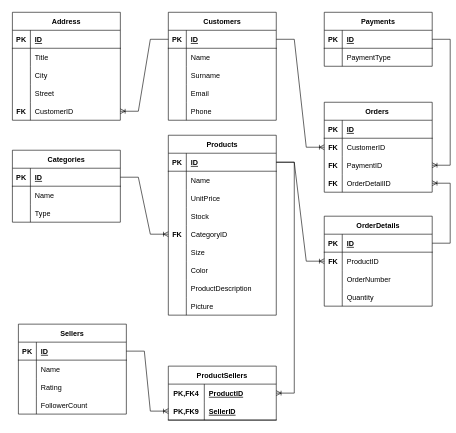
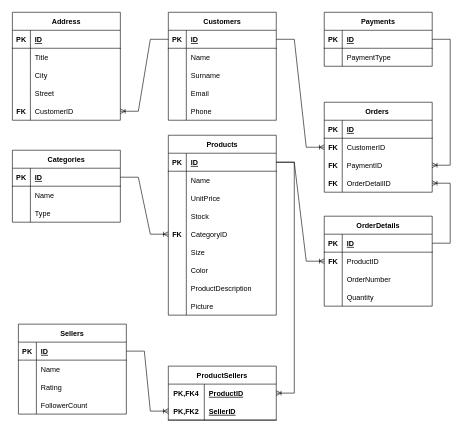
(186, 412) -> (186, 412)
